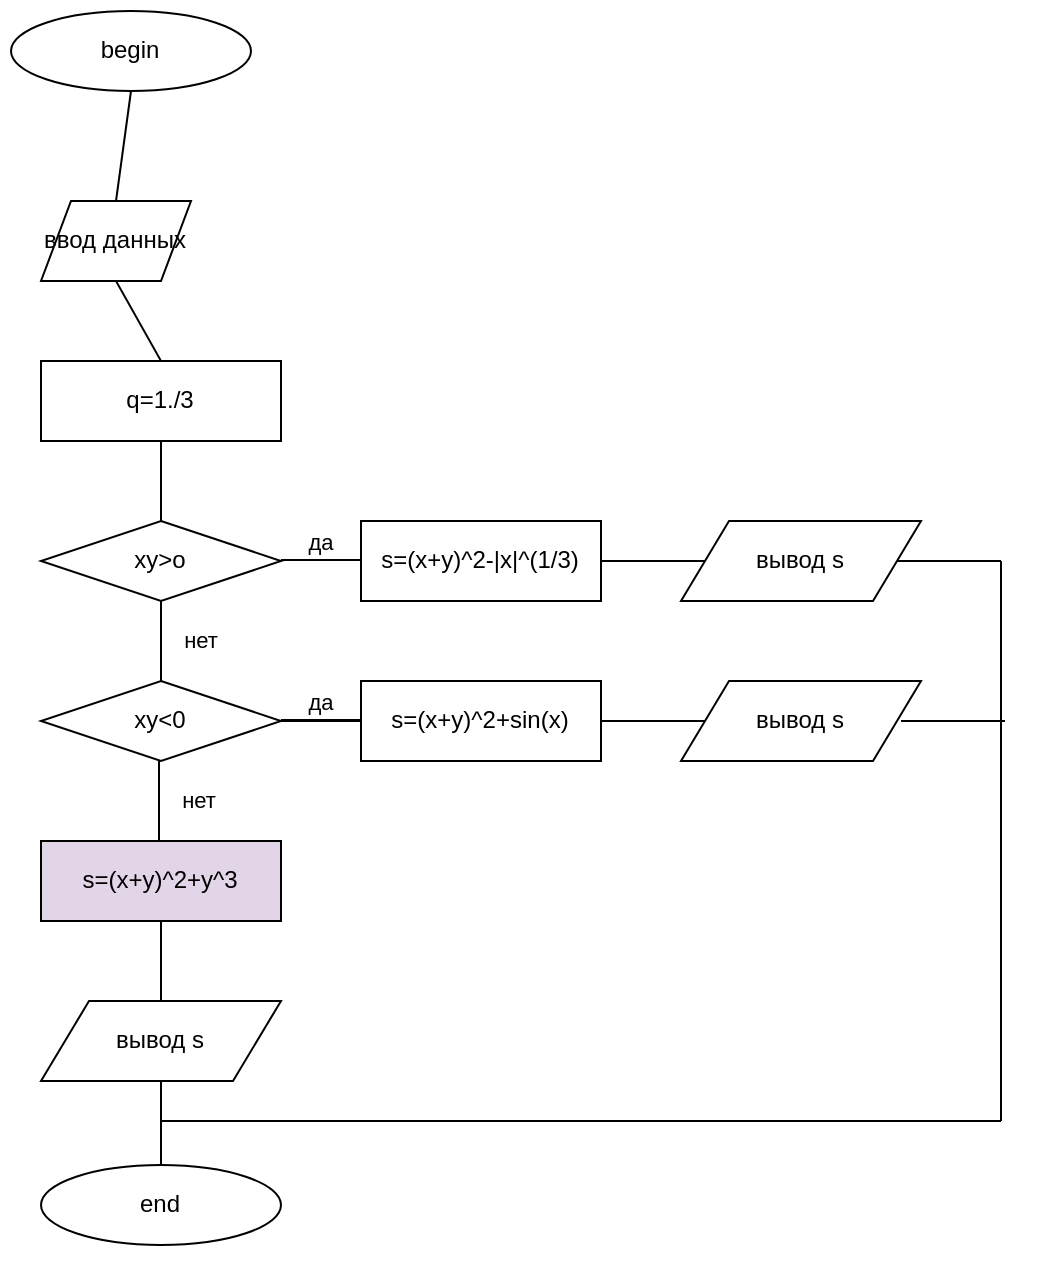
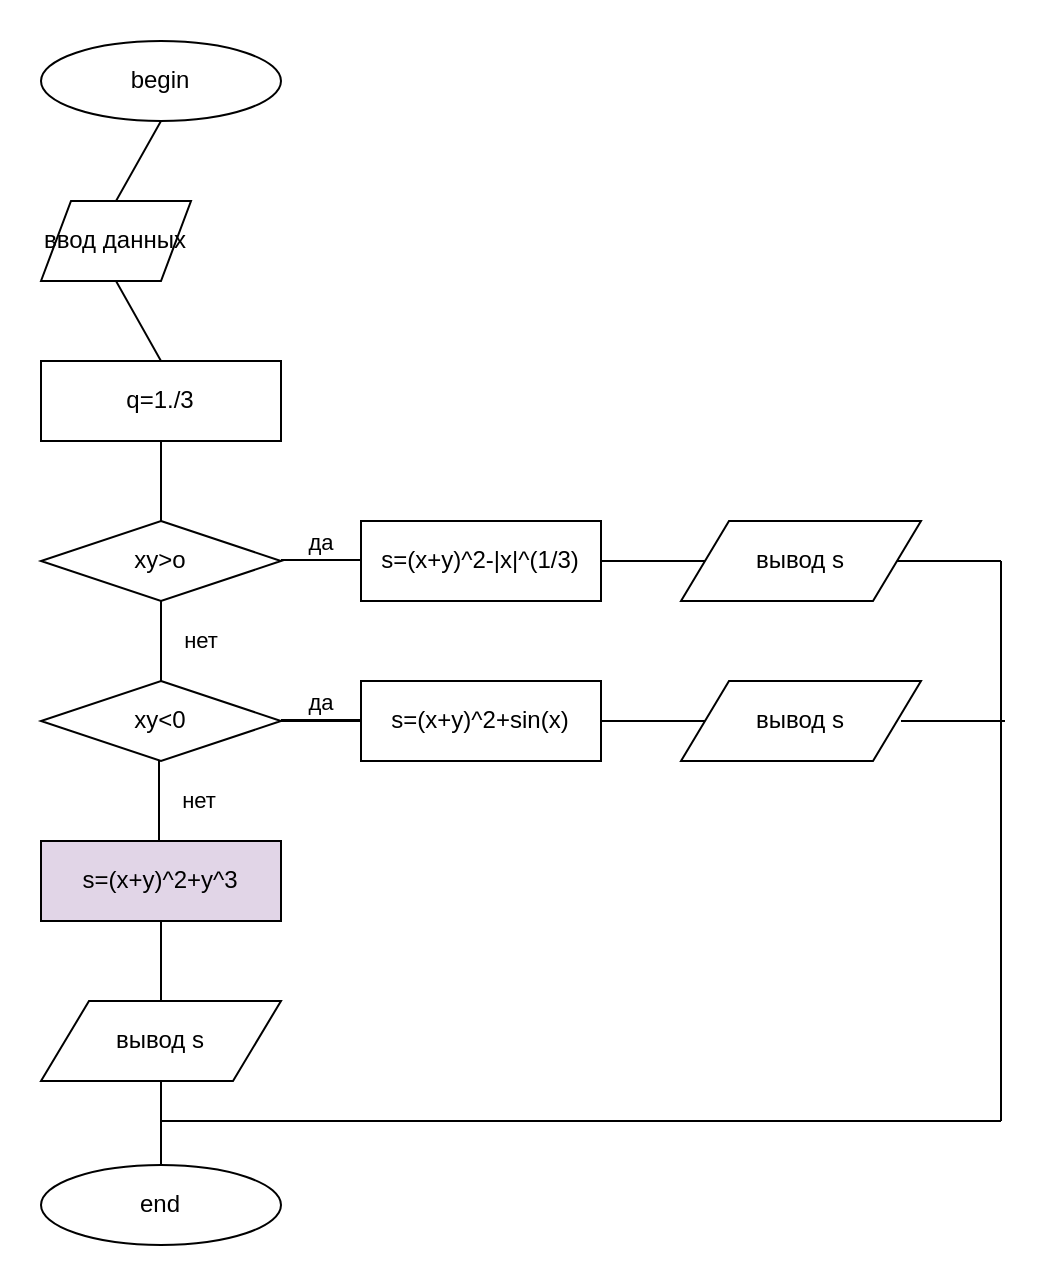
(131, 51) -> (161, 81)
